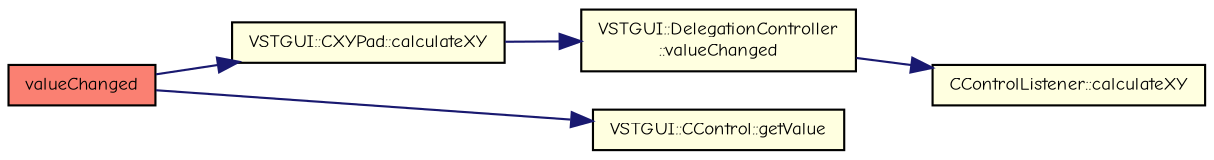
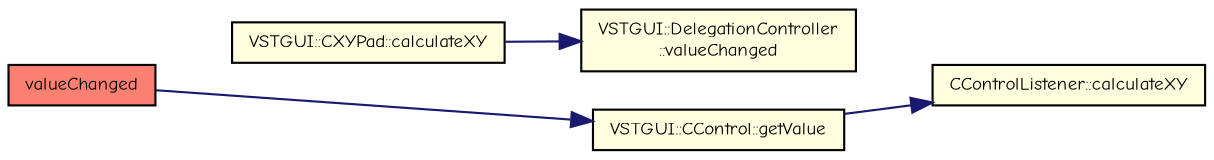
(884, 62) -> (878, 110)
(187, 70) -> none
